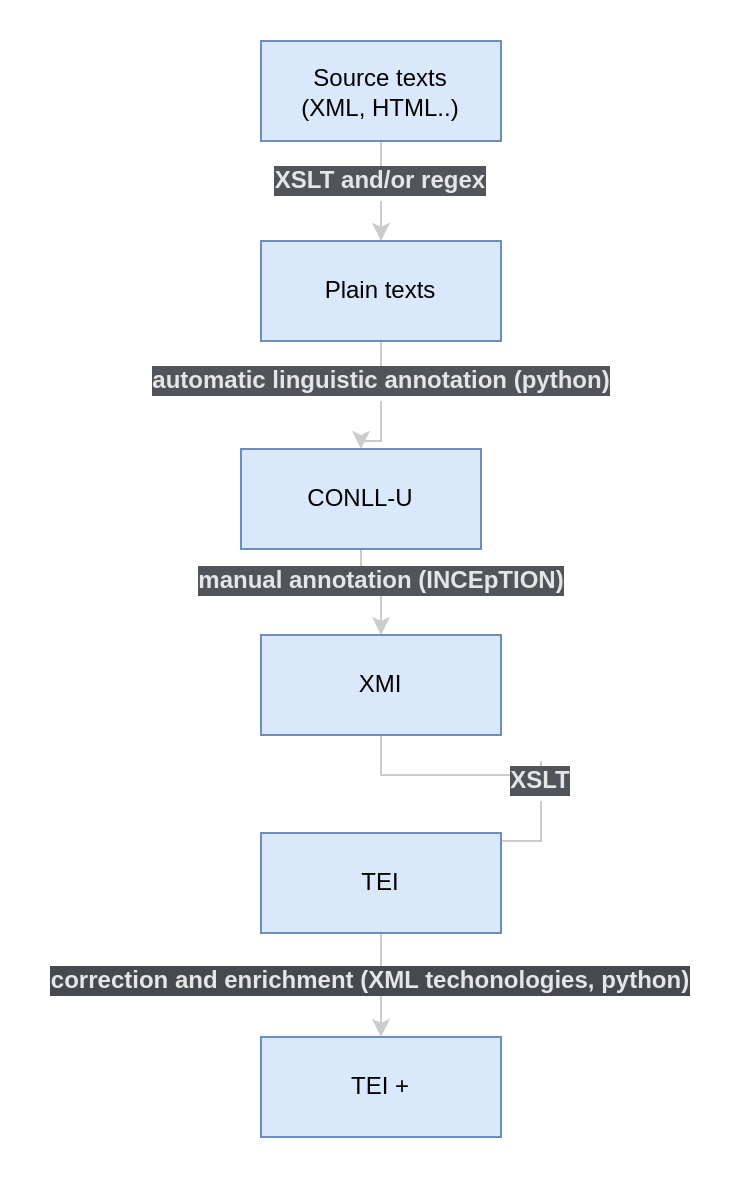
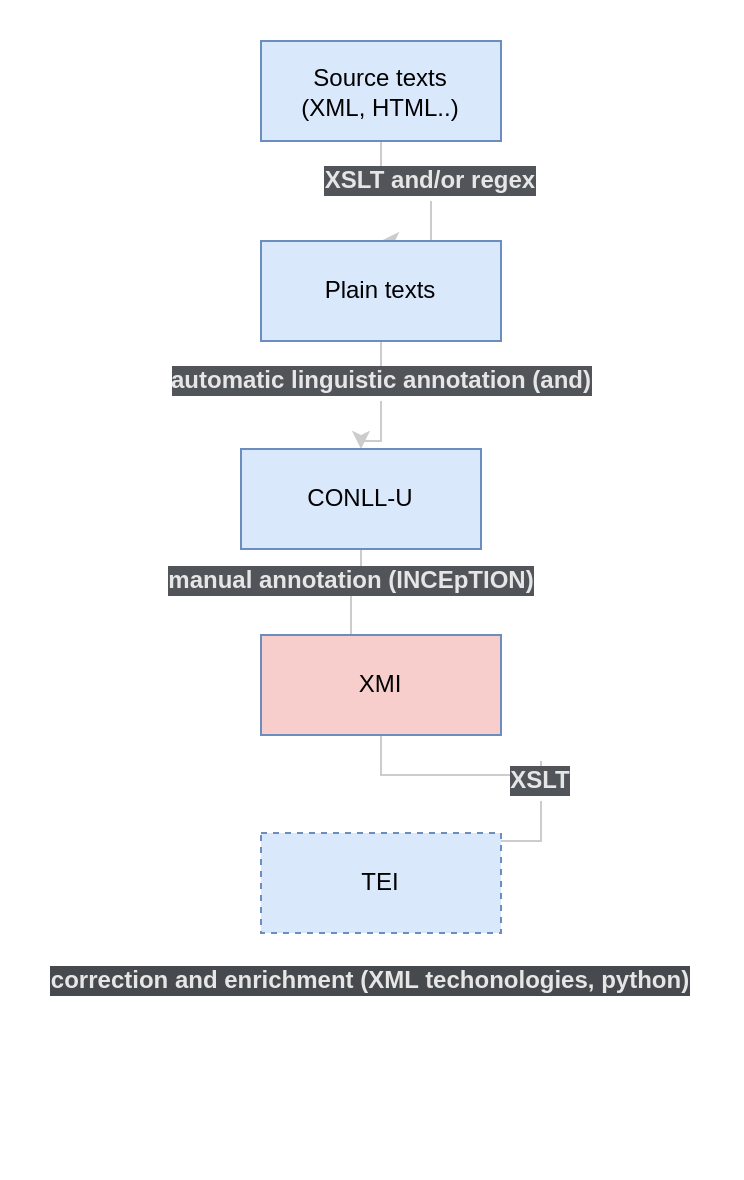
(381, 181) -> (431, 181)
(382, 381) -> (382, 381)
(381, 581) -> (351, 581)
(381, 685) -> (381, 685)
(381, 883) -> (381, 883)
(381, 950) -> none
(381, 1087) -> none
